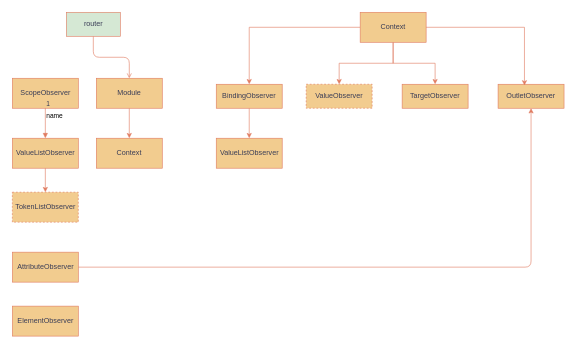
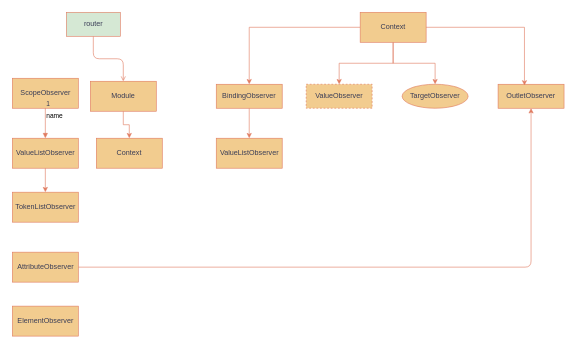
(129, 93) -> (123, 96)
(435, 96) -> (435, 96)
(45, 207) -> (45, 207)
